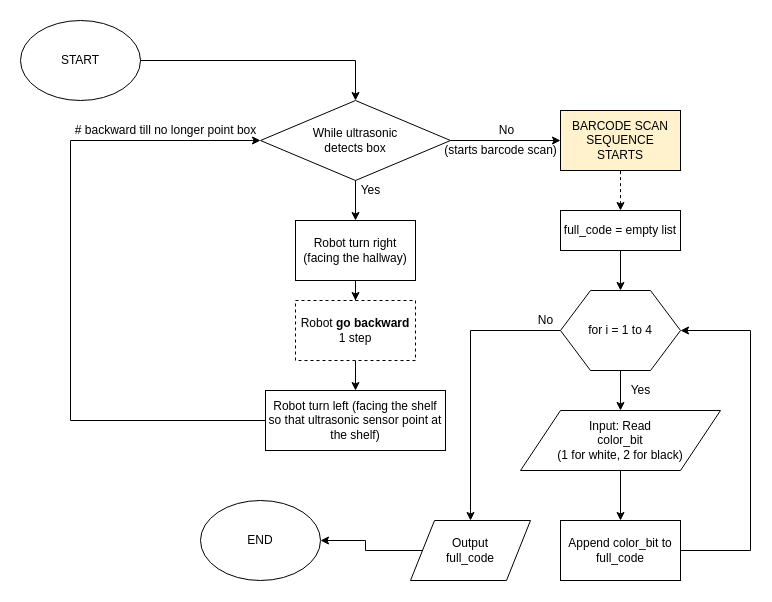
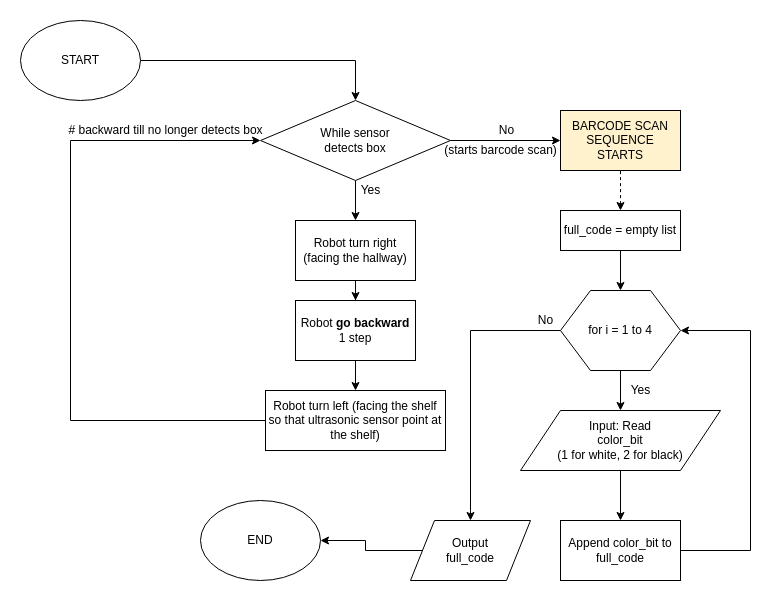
(166, 131) -> (166, 131)
(356, 141) -> (356, 141)
(356, 331) -> (356, 331)
